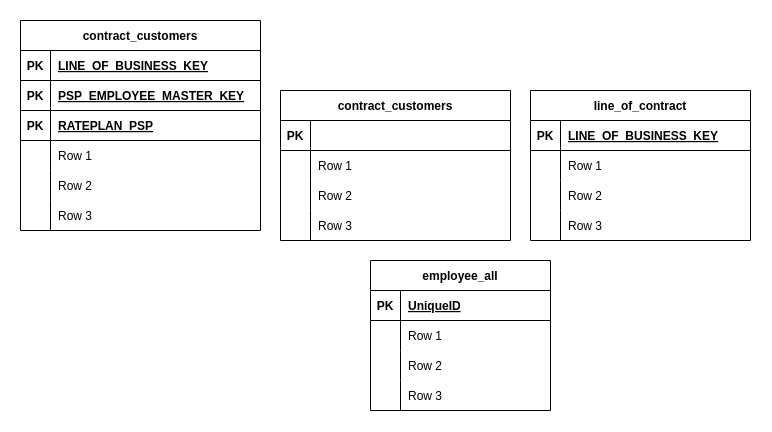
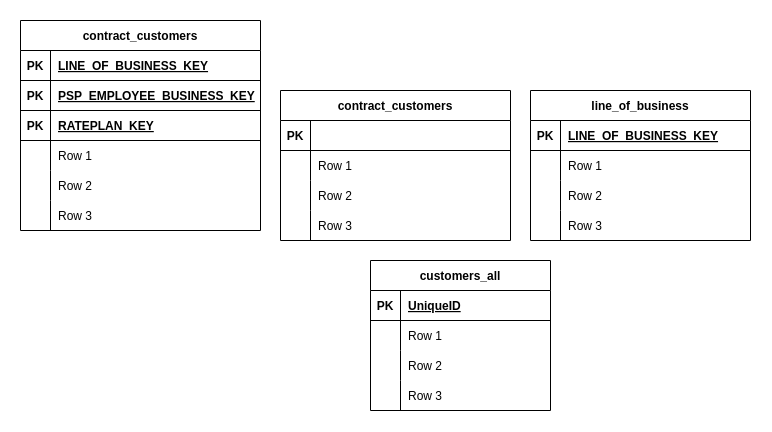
(135, 96) -> (142, 96)
(640, 106) -> (640, 106)
(98, 126) -> (98, 126)
(460, 276) -> (460, 276)
